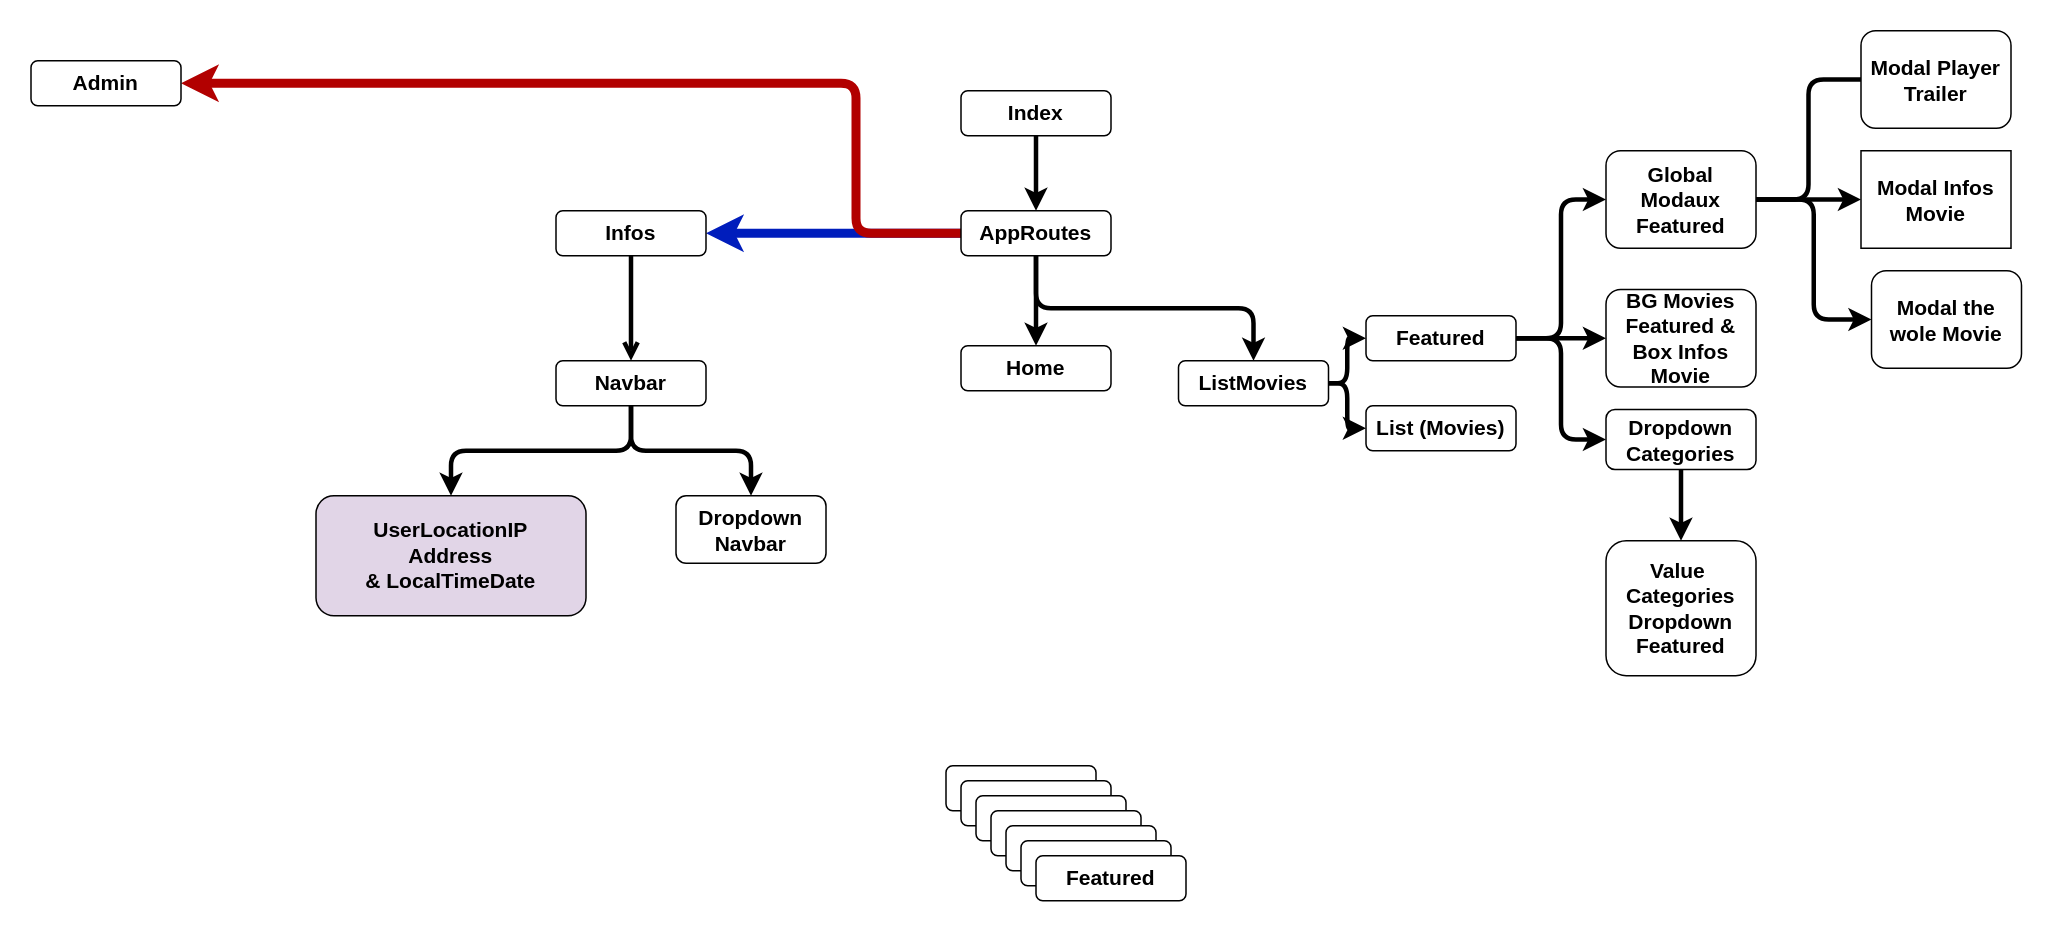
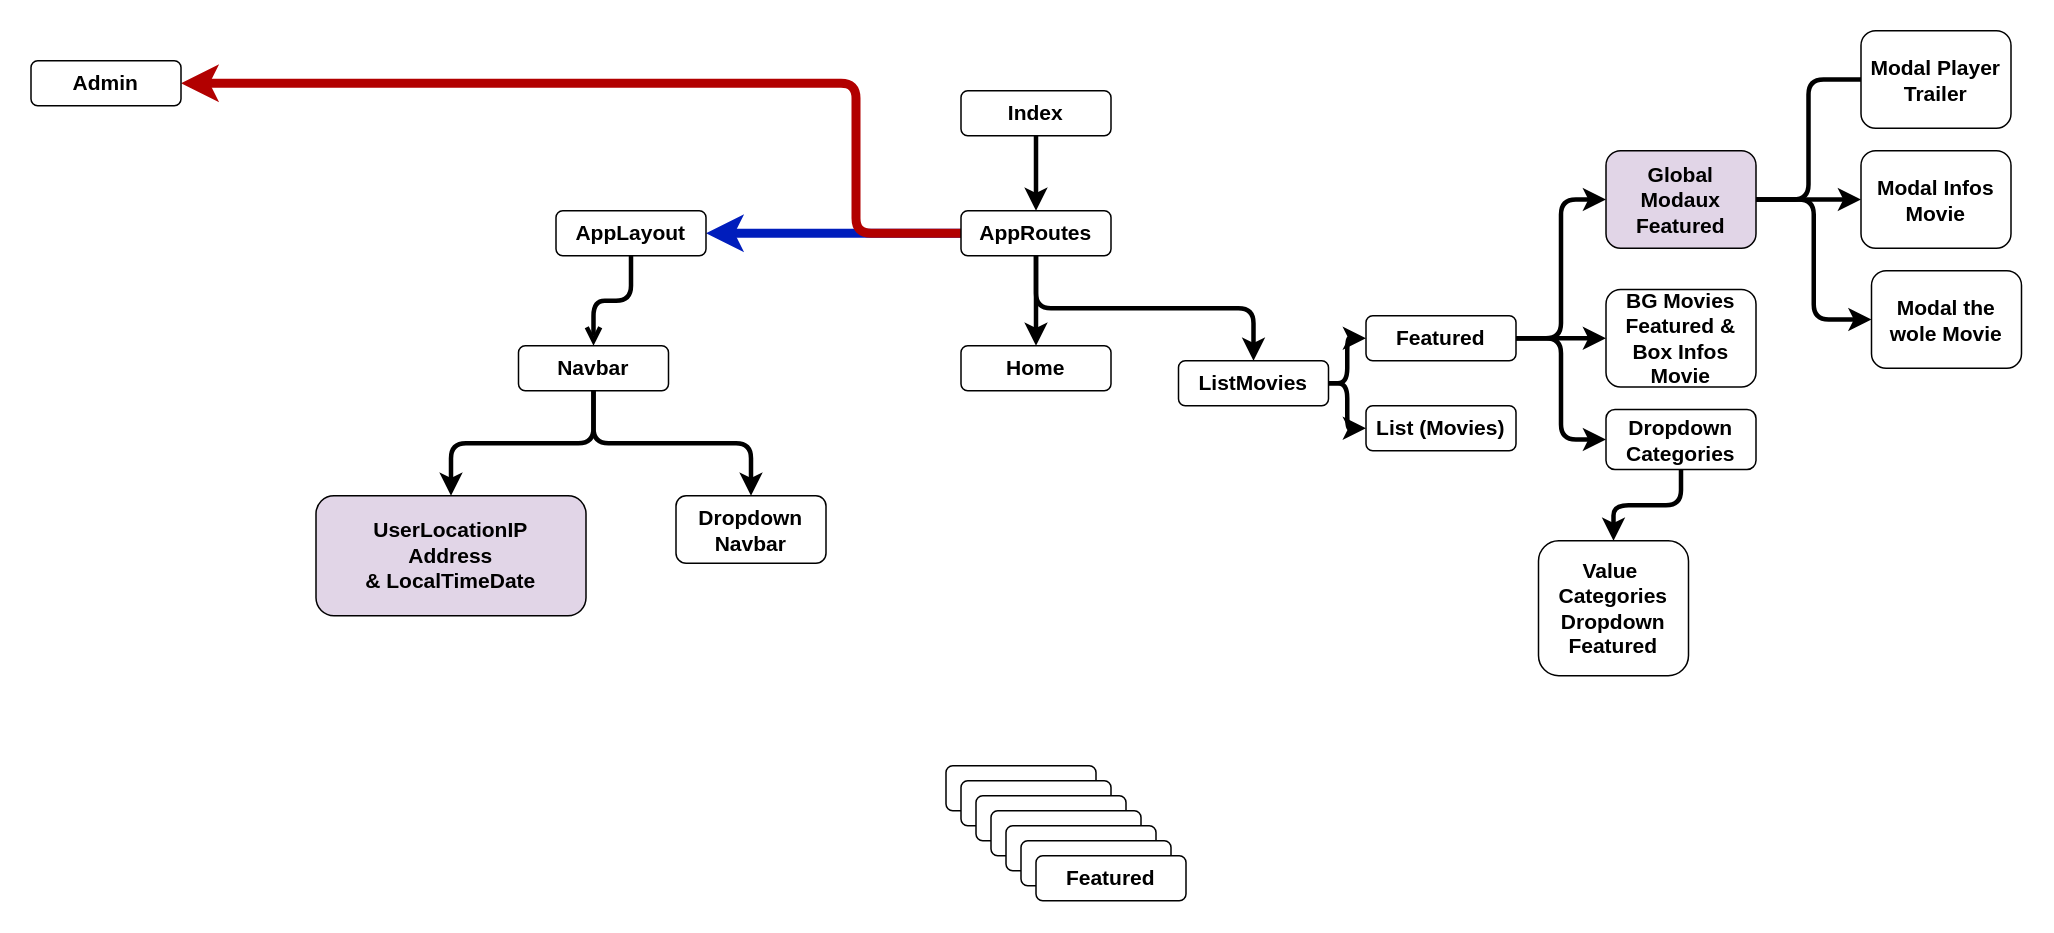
(1681, 200) -> (1681, 200)
(1936, 200) -> (1936, 200)
(631, 233) -> (631, 233)
(631, 383) -> (593, 368)
(1681, 608) -> (1613, 608)
